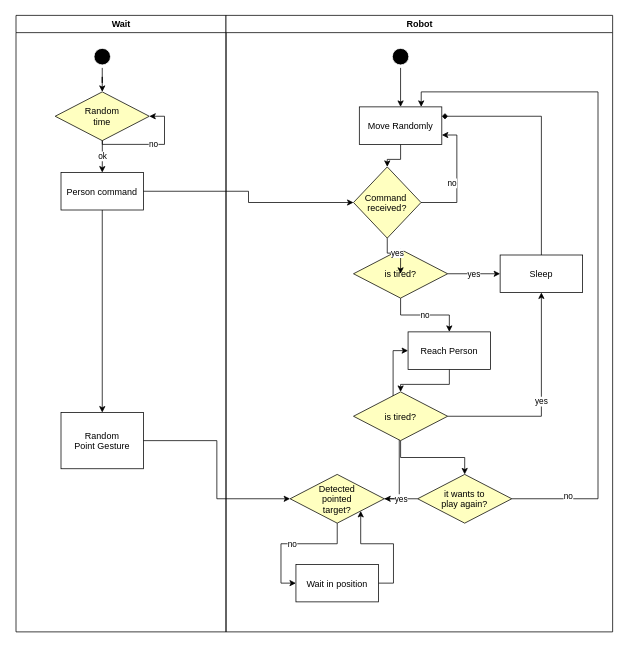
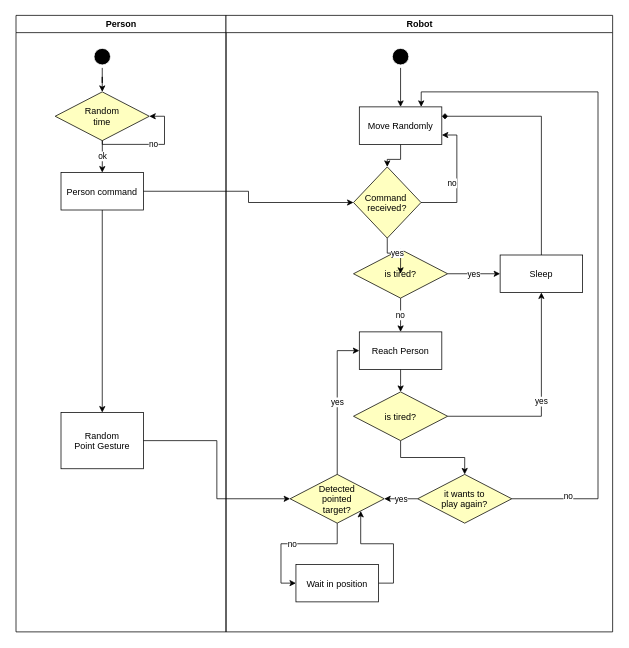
(121, 24) -> (121, 24)
(449, 351) -> (400, 351)
